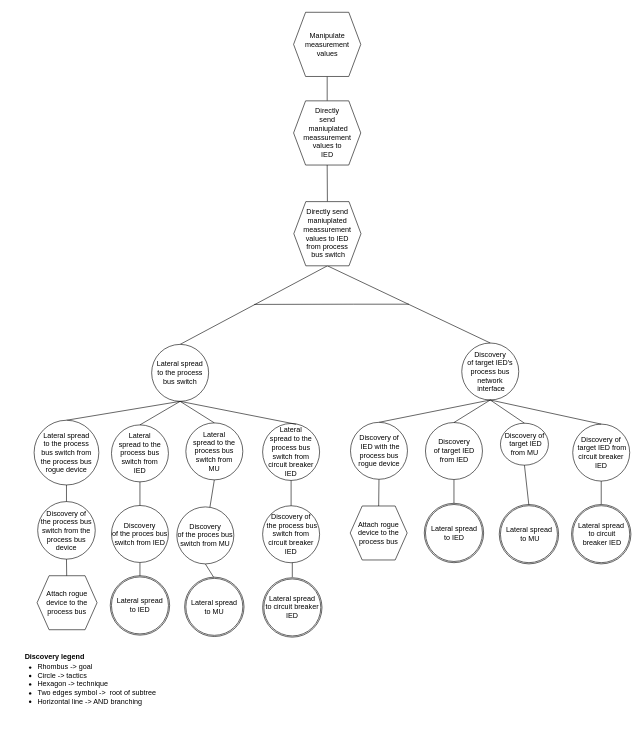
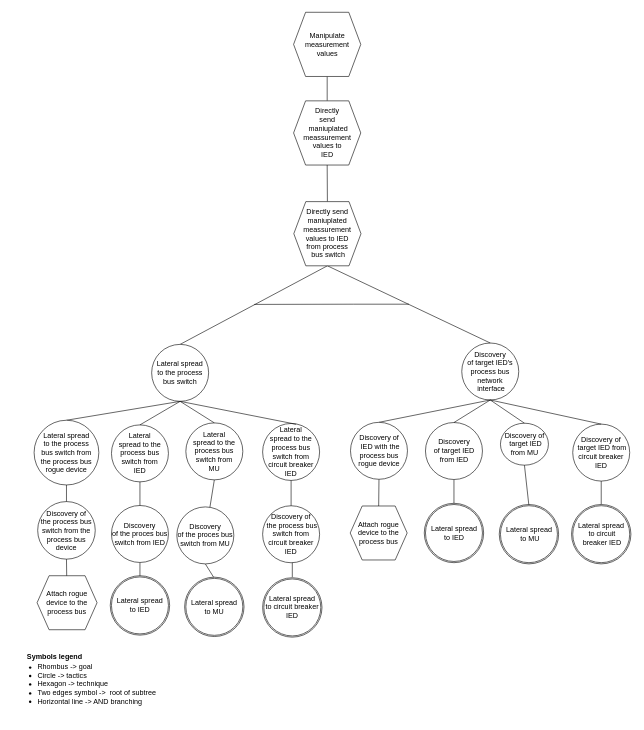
(55, 654) -> (55, 654)
